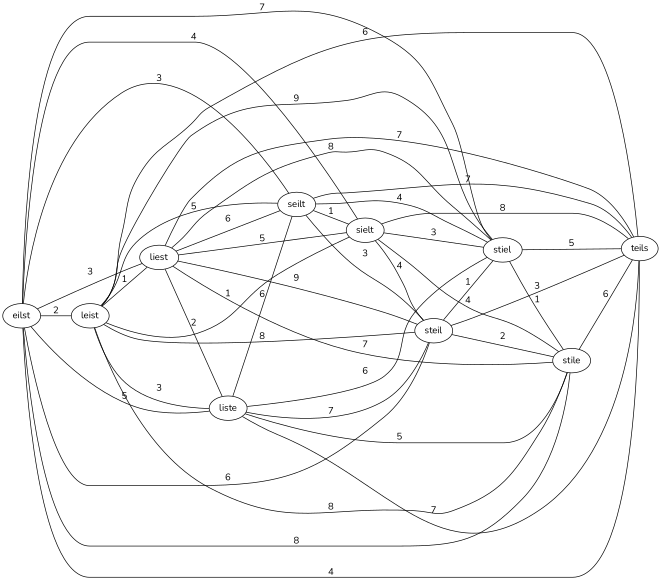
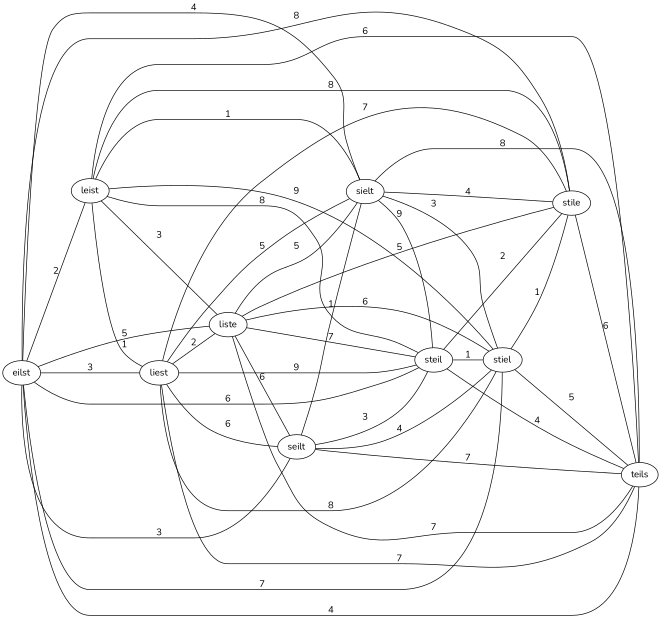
(168, 221) -> none
none -> (299, 262)
(399, 266) -> (399, 214)
(537, 286) -> (537, 421)
